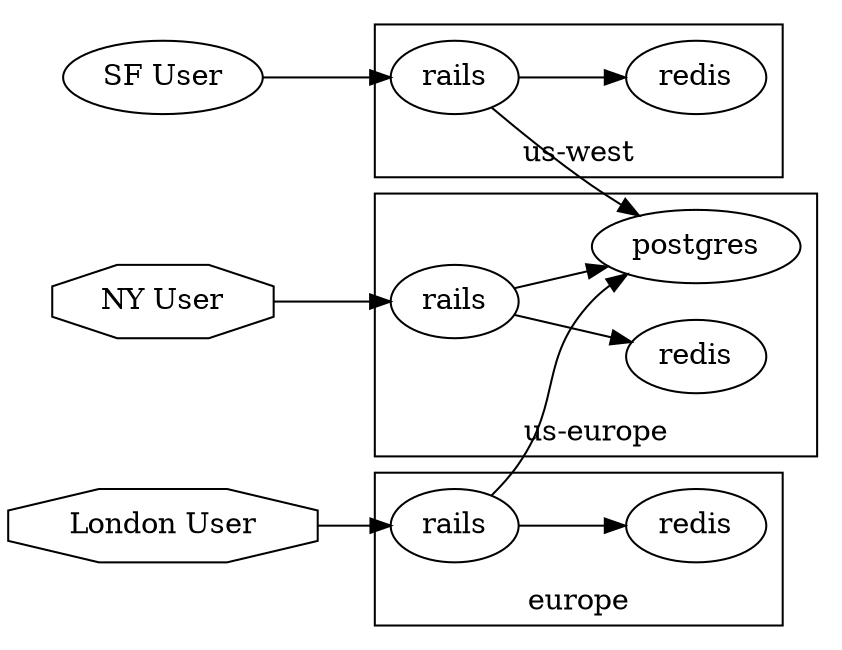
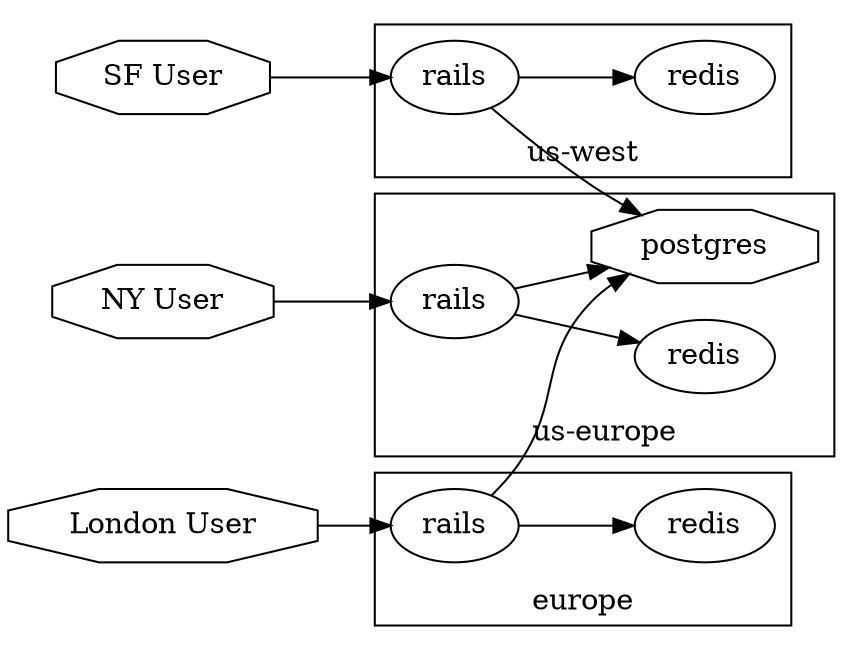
(163, 77) -> (163, 77)
(696, 247) -> (705, 247)
